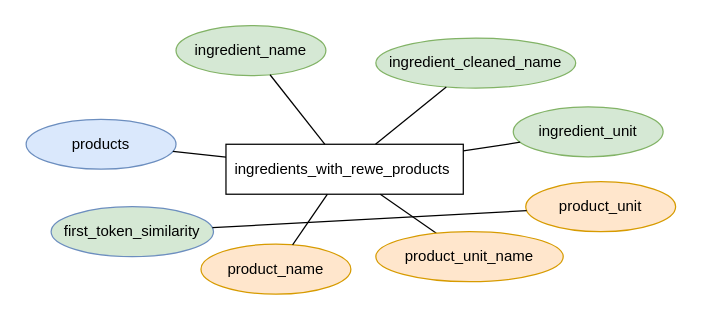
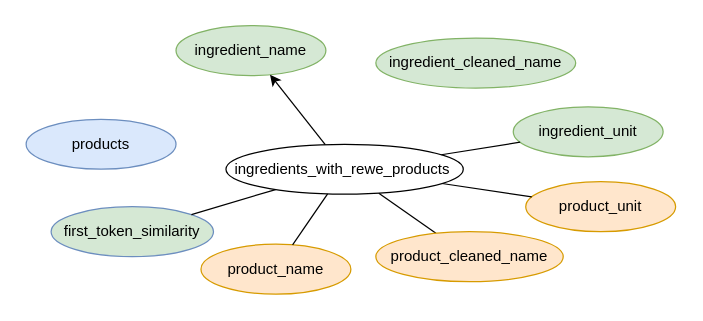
(273, 79) -> (275, 82)
(410, 116) -> none
(199, 154) -> none
(344, 169) -> (344, 169)
none -> (487, 190)
(310, 223) -> (233, 202)
(469, 257) -> (469, 257)
